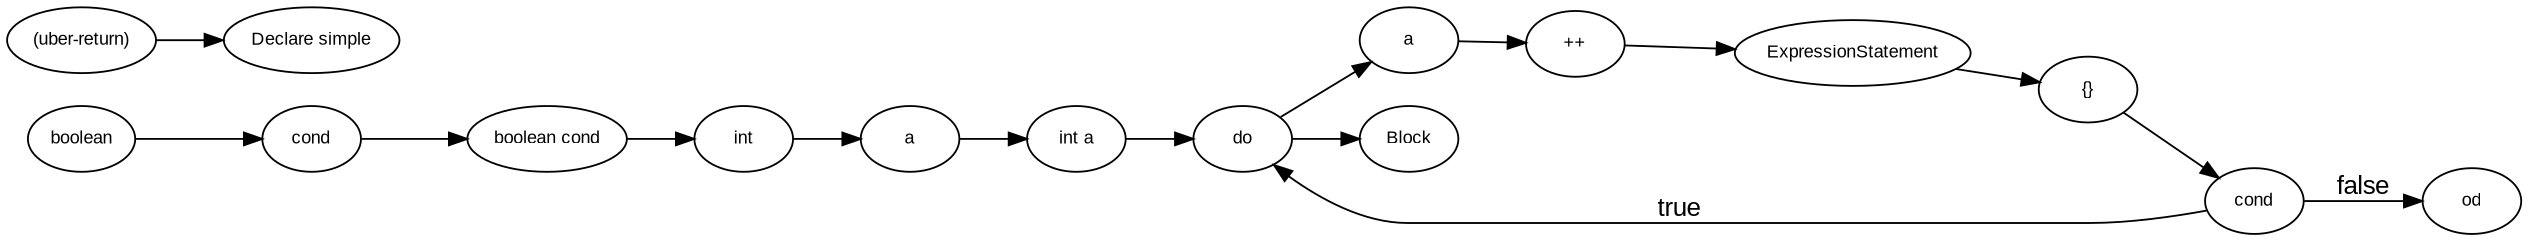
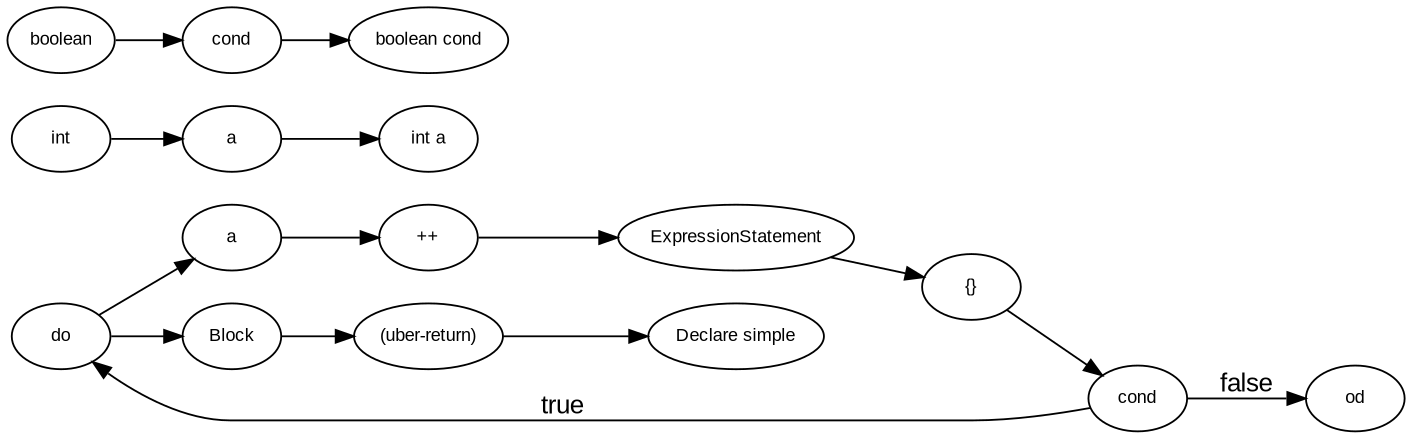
(651, 139) -> none
(1150, 139) -> none
none -> (308, 336)
